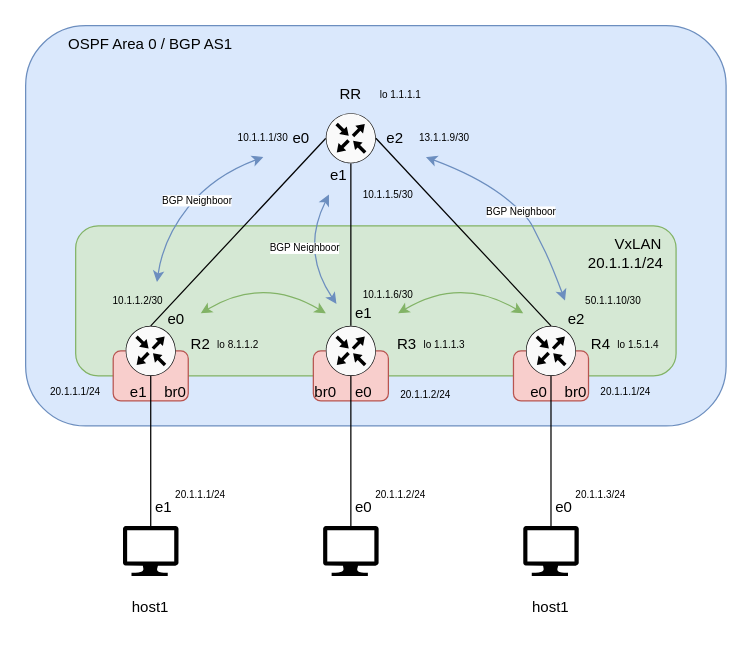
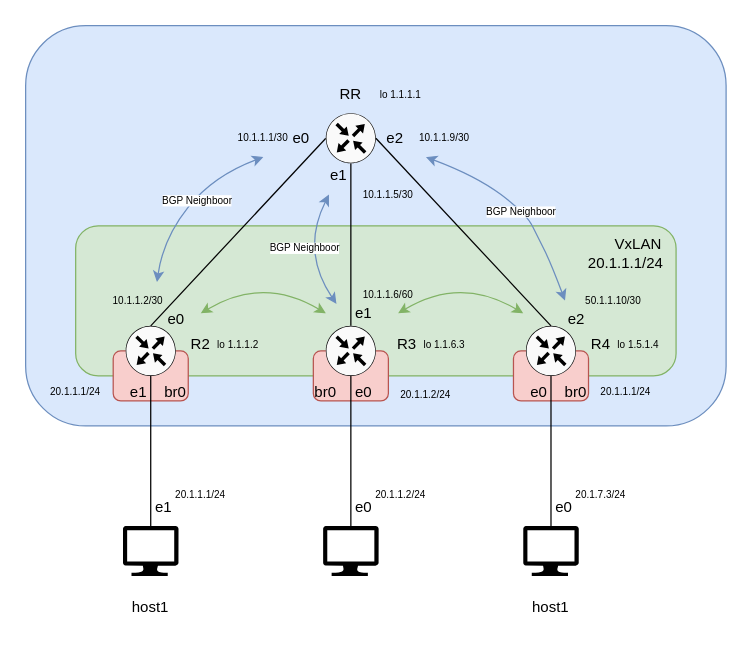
(151, 44) -> none
(444, 138) -> (444, 138)
(388, 294) -> (388, 294)
(238, 344) -> (238, 344)
(444, 344) -> (444, 344)
(601, 494) -> (601, 494)
